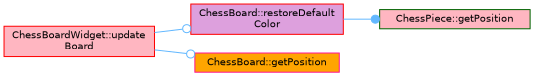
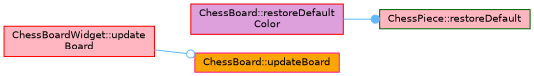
(455, 19) -> (455, 19)
(169, 31) -> none
(267, 63) -> (267, 63)
